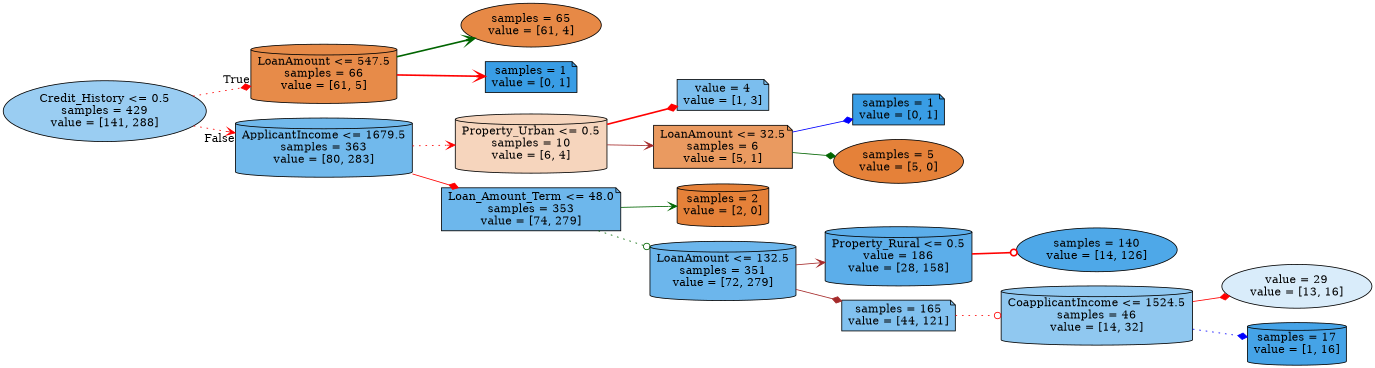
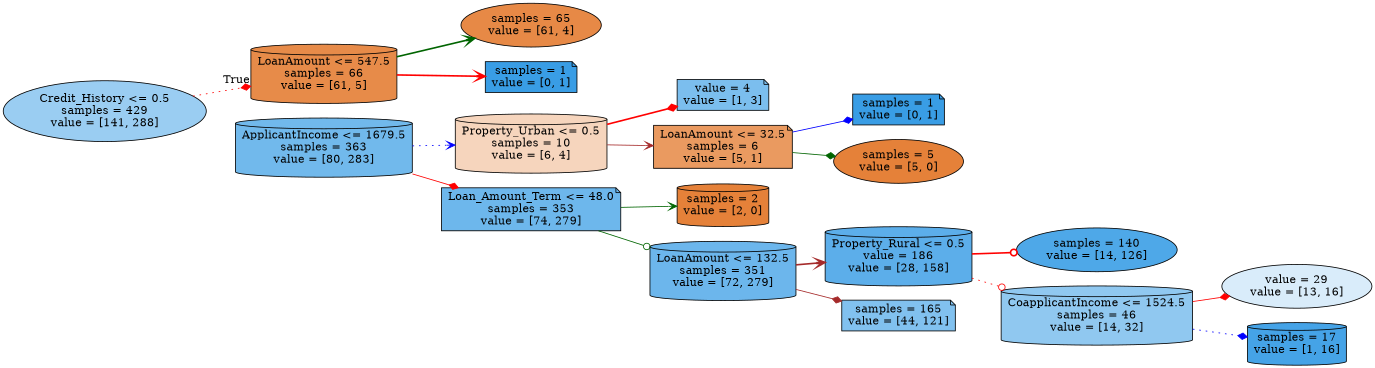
(210, 129) -> none
(430, 146) -> (430, 146)
(621, 238) -> (621, 238)
(806, 264) -> (806, 264)
(975, 316) -> (985, 282)
